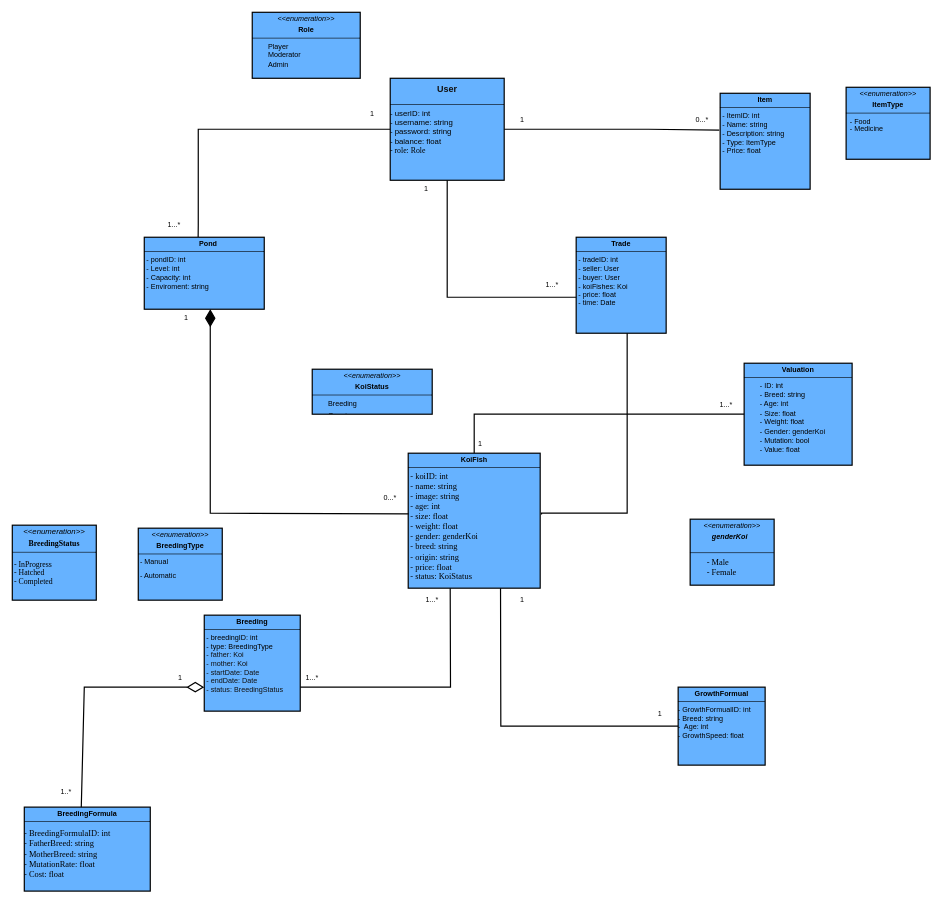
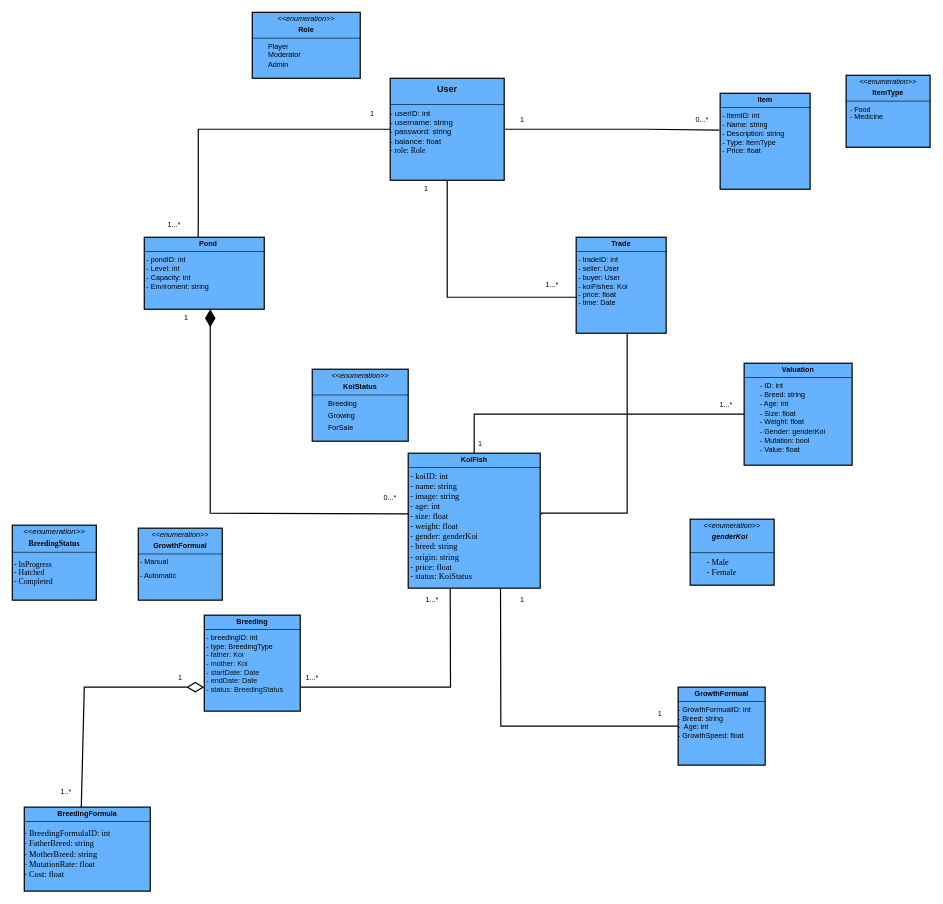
(888, 123) -> (888, 111)
(372, 392) -> (360, 405)
(168, 546) -> (168, 546)
